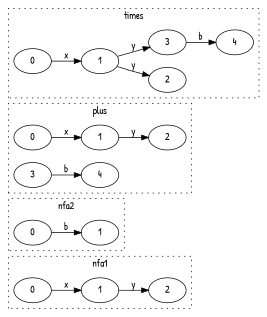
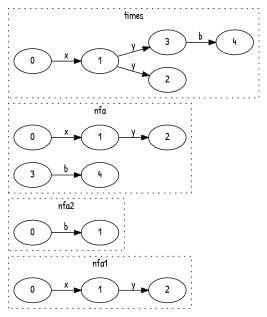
(100, 111) -> (100, 111)
